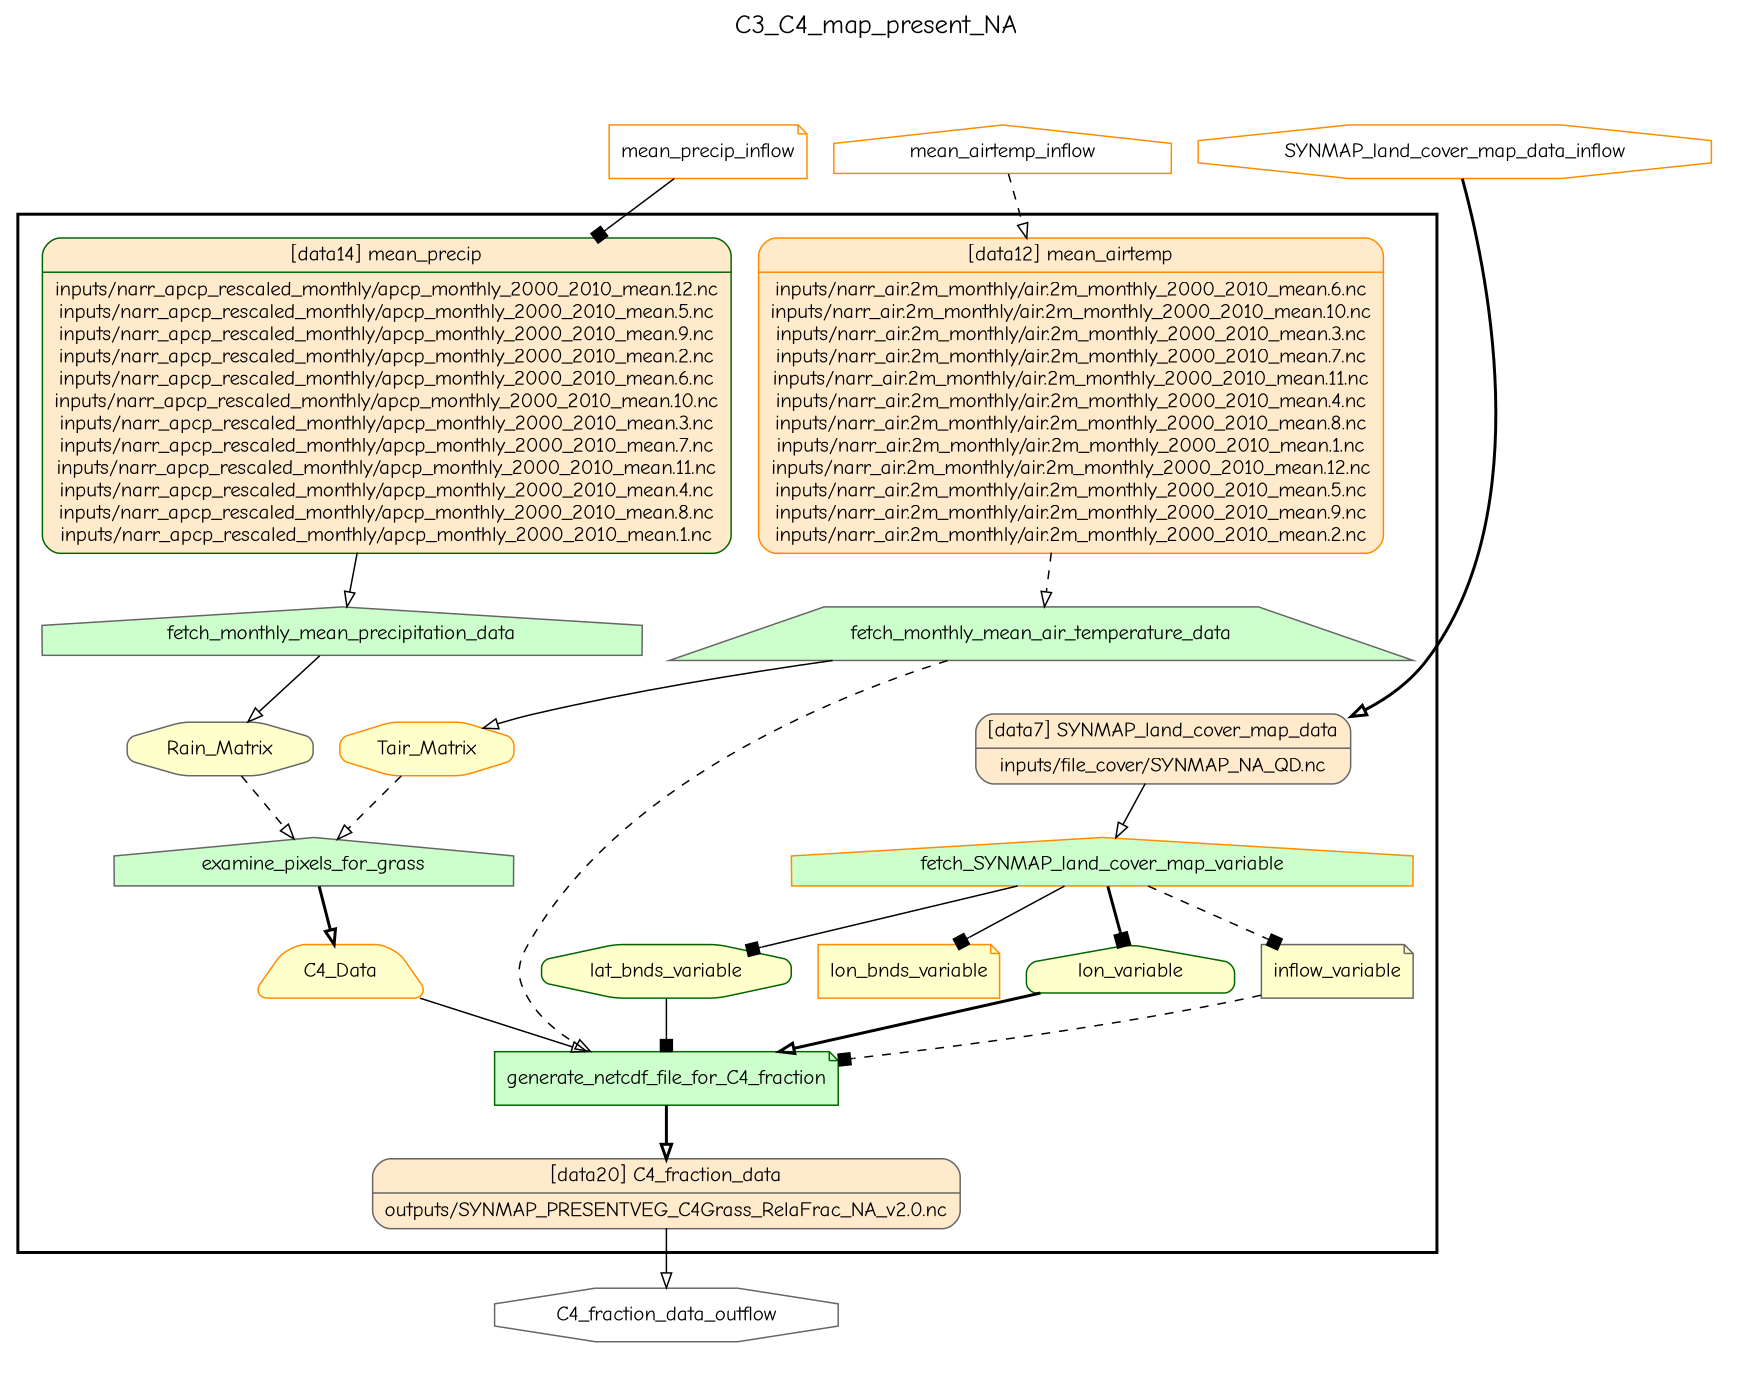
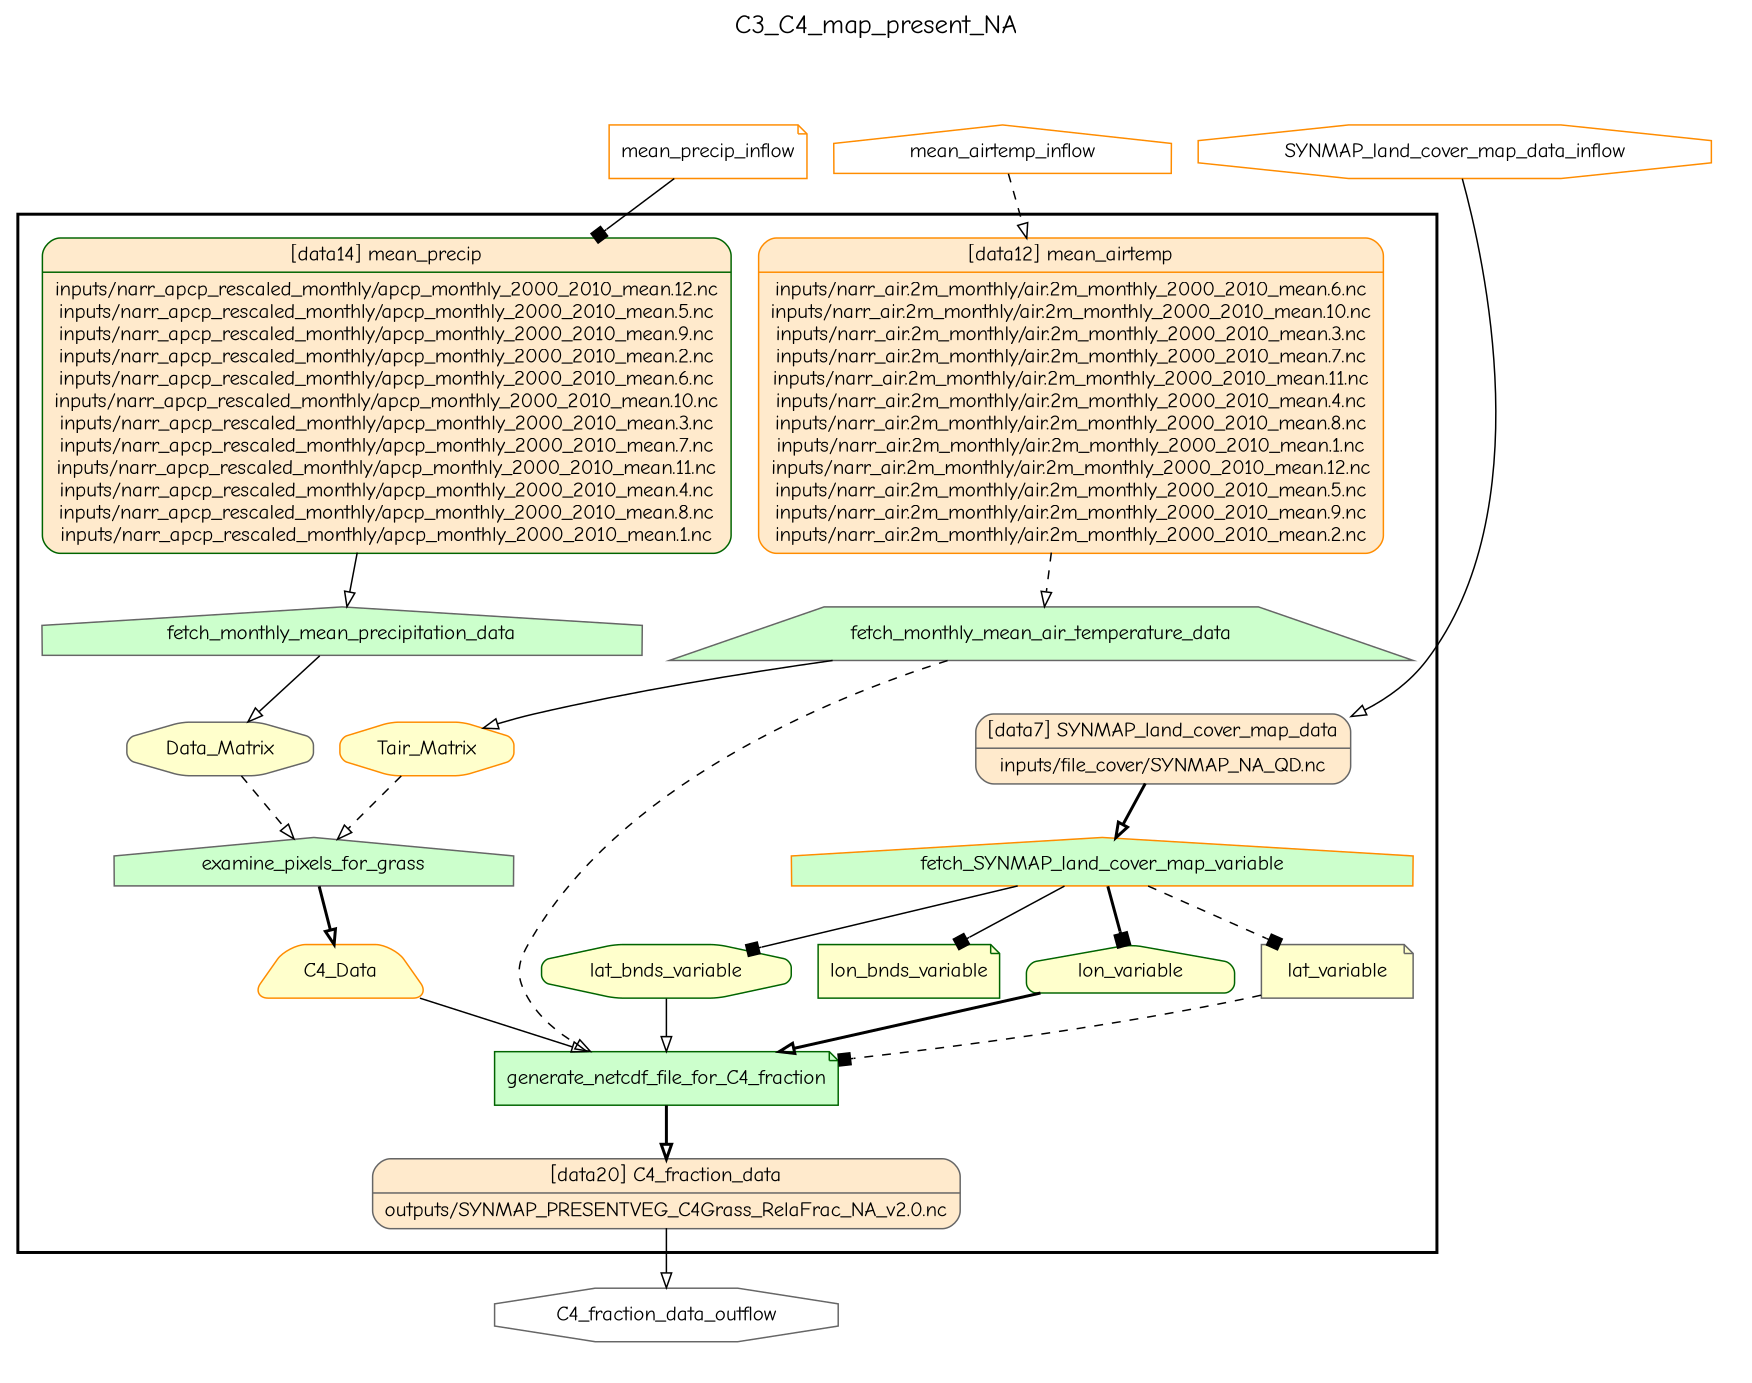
(1494, 465) -> (1494, 465)
(220, 749) -> (220, 749)
(1134, 804) -> (1134, 804)
(909, 971) -> (909, 971)
(1337, 971) -> (1337, 971)
(666, 1018) -> (666, 1018)
